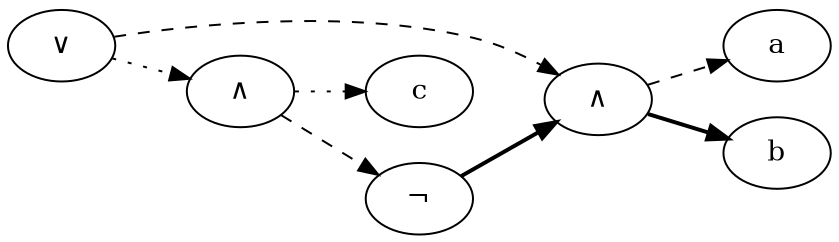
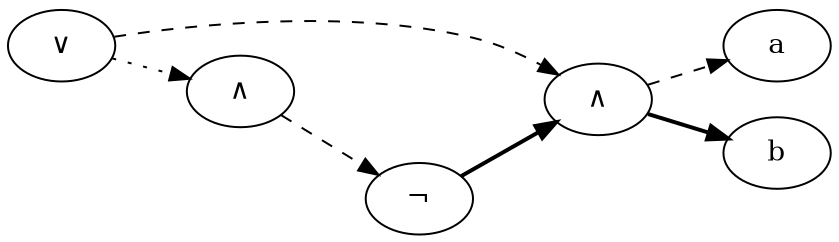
(419, 91) -> none
